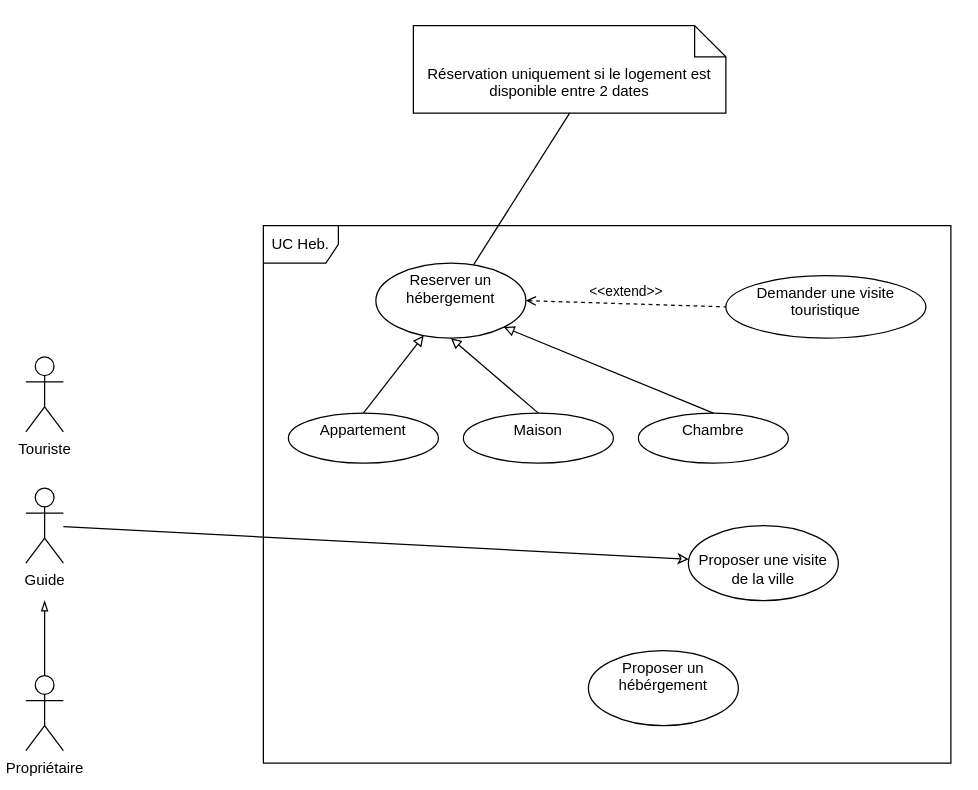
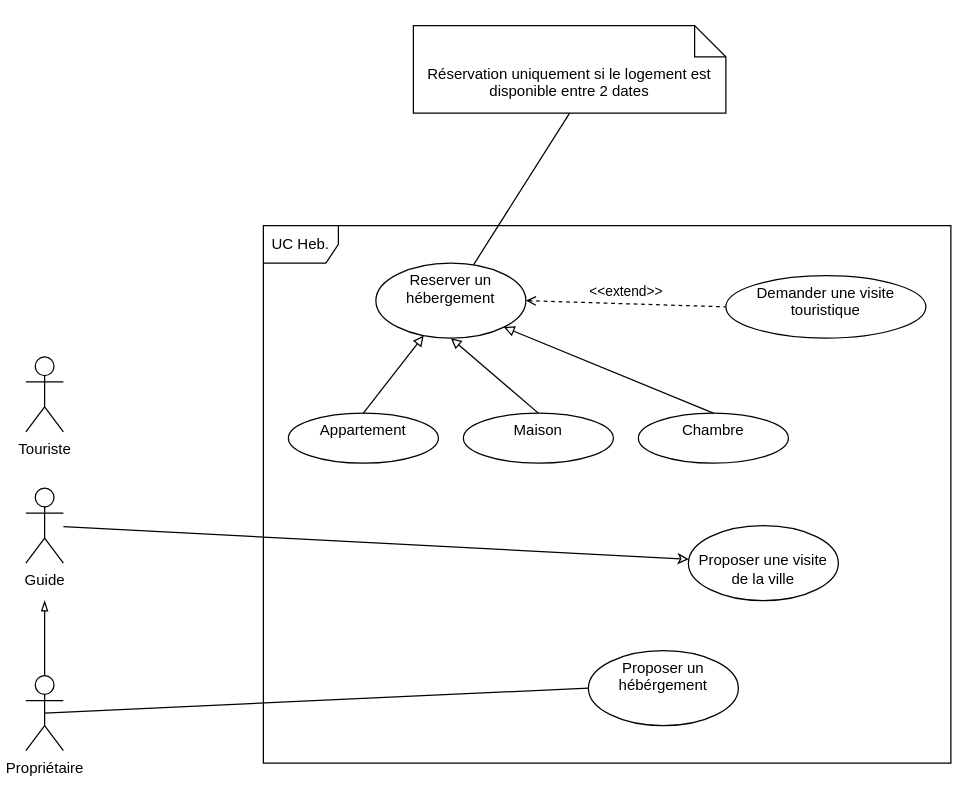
none -> (317, 701)
